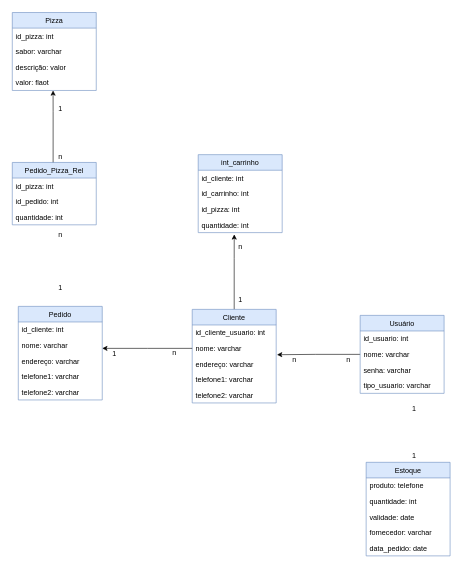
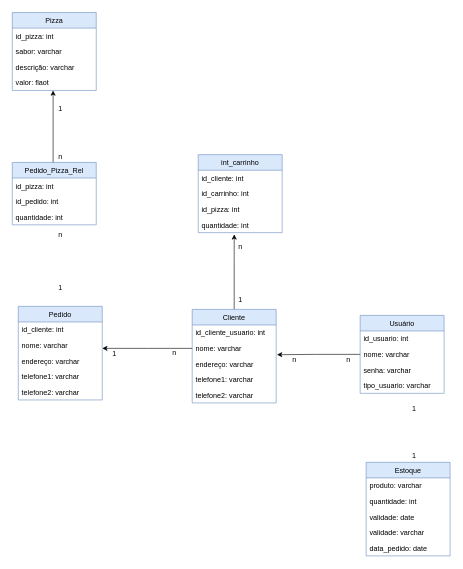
(44, 67) -> (49, 67)
(401, 486) -> (400, 486)
(406, 533) -> (400, 533)
